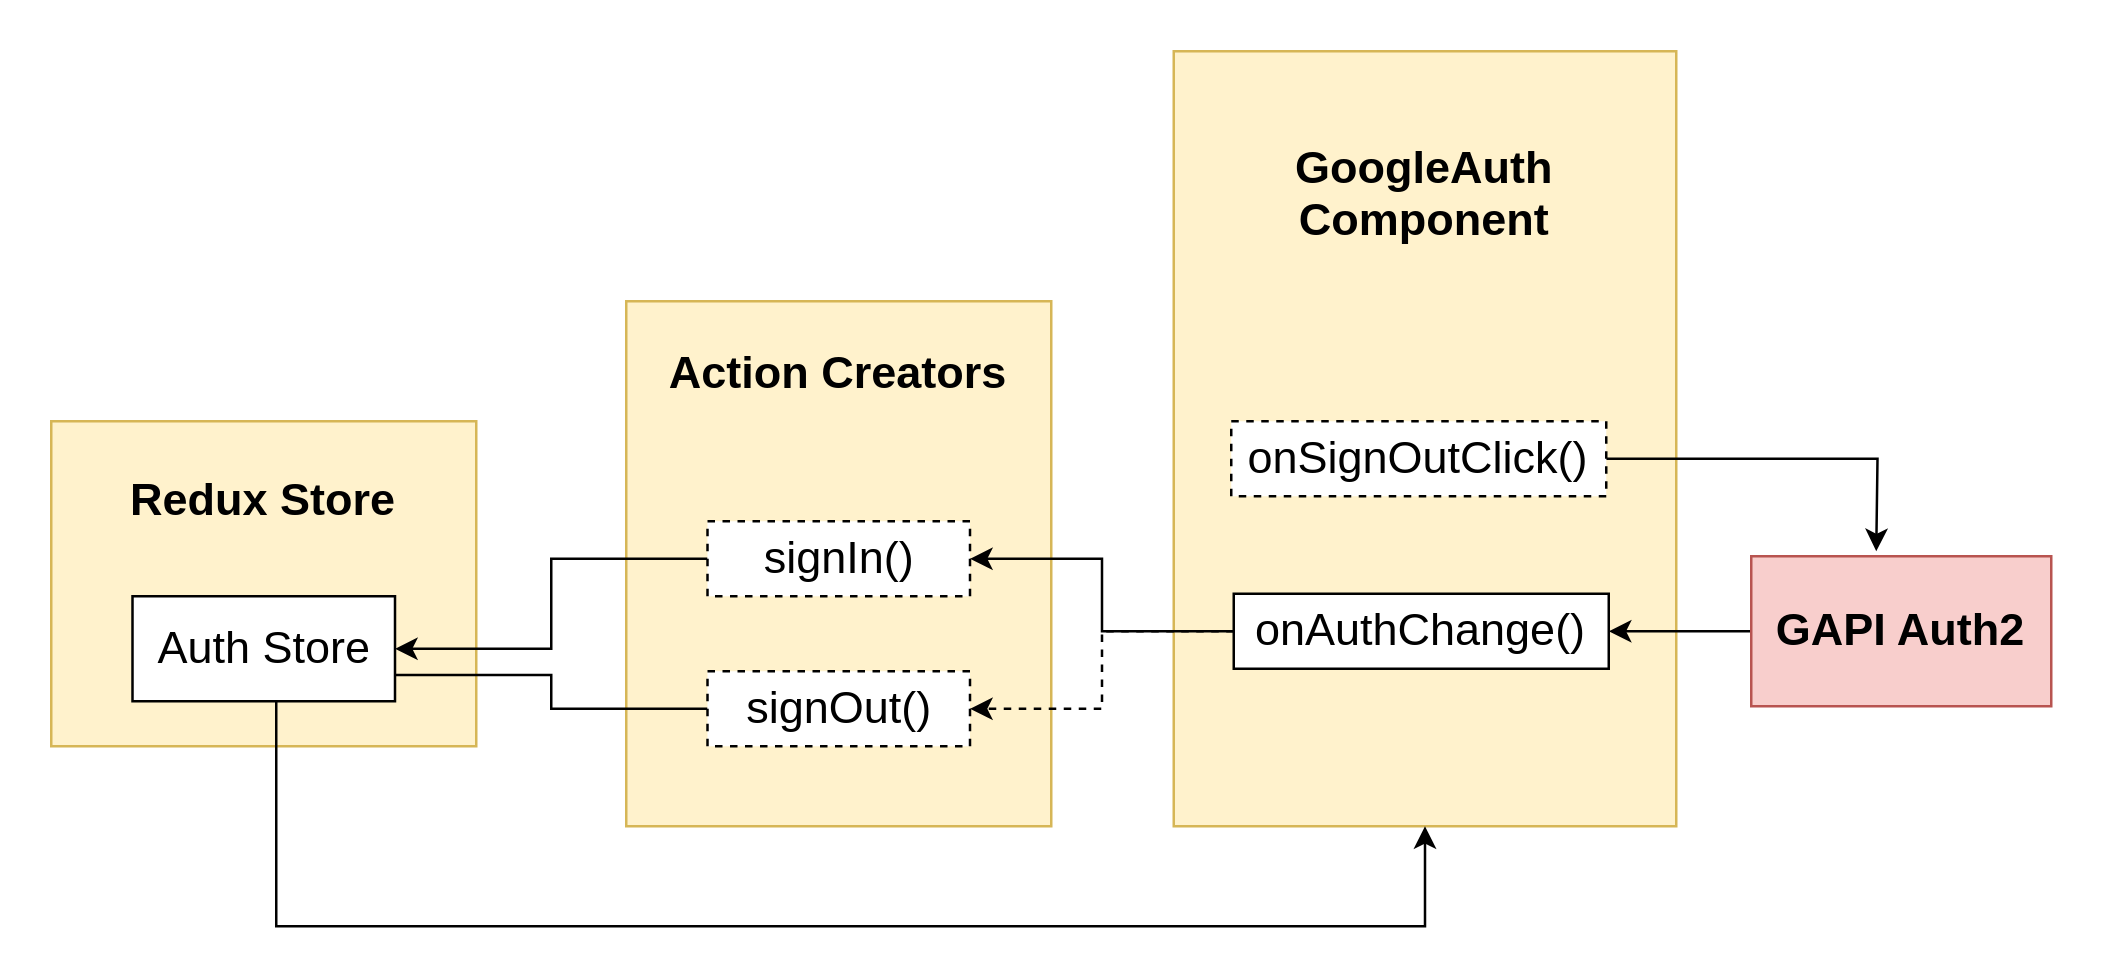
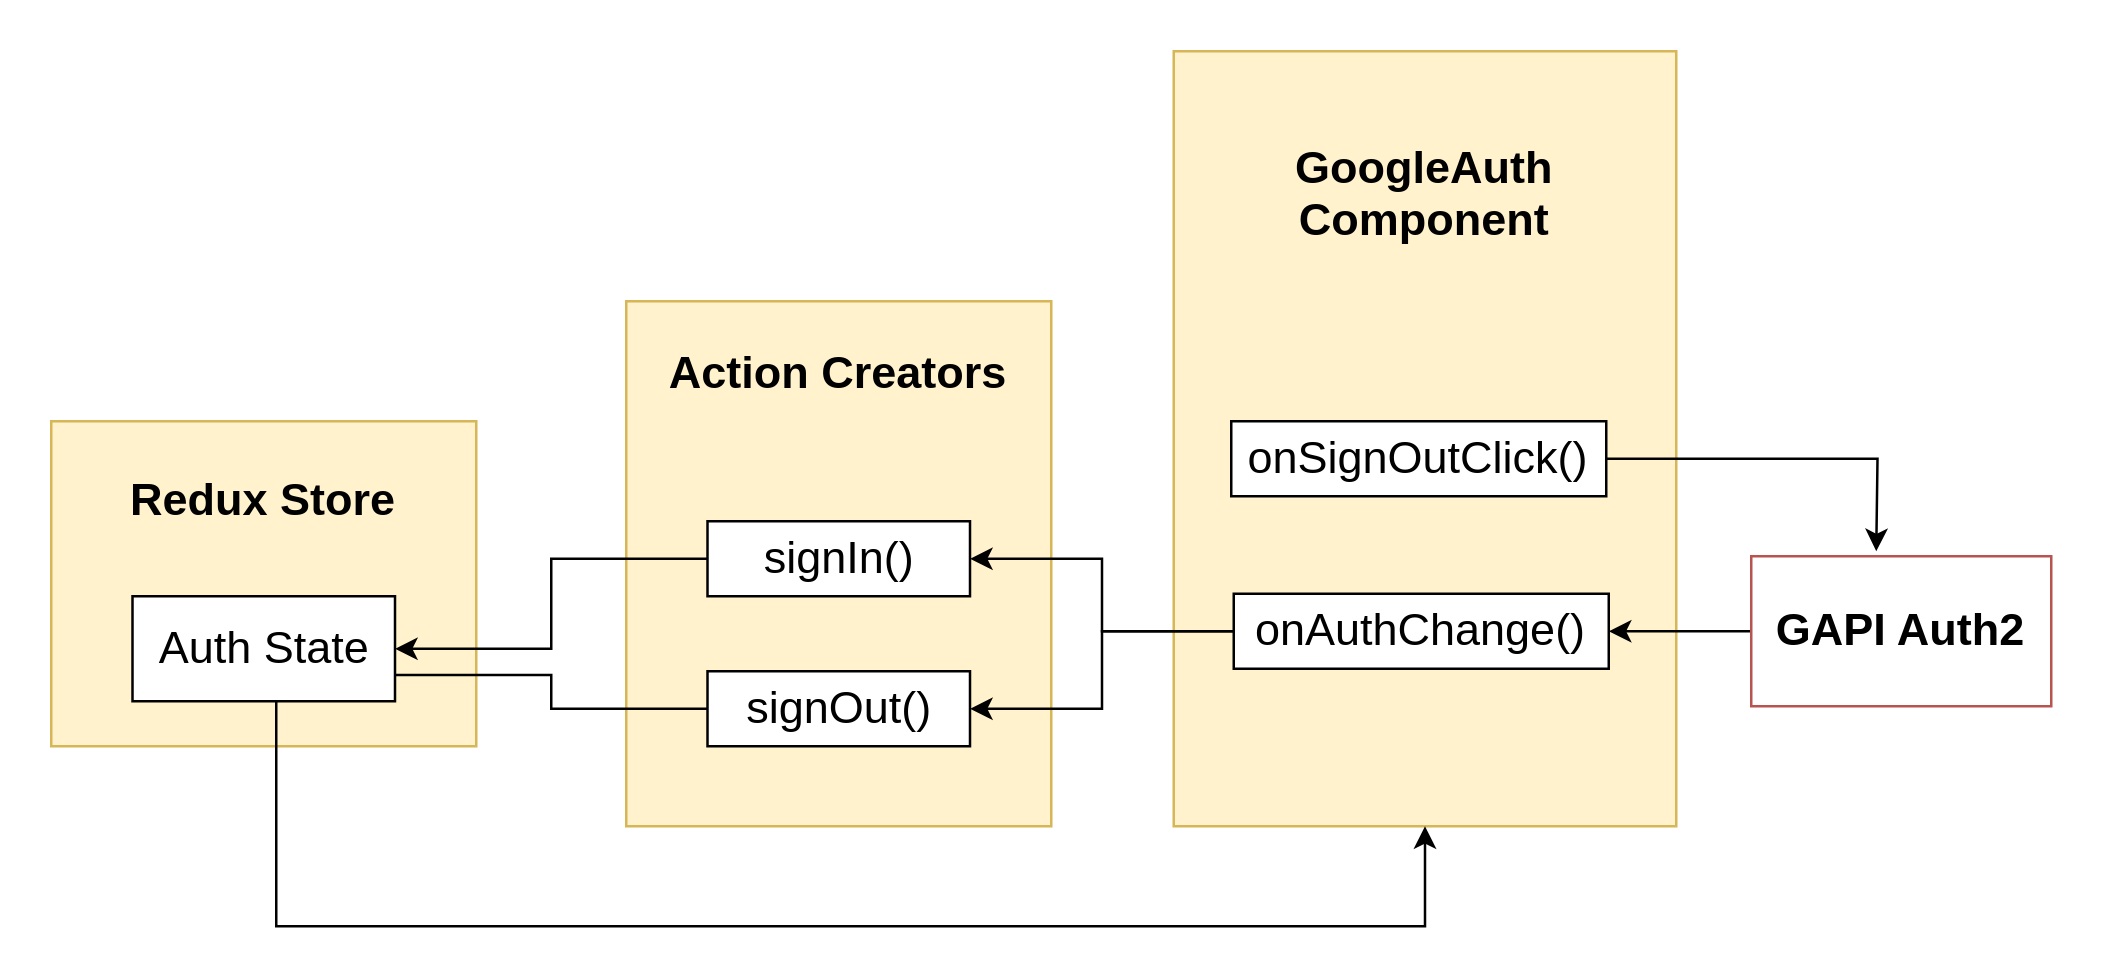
(1419, 459) -> (1419, 459)
(839, 559) -> (839, 559)
(1901, 631) -> (1901, 631)
(265, 649) -> (265, 649)
(839, 709) -> (839, 709)
(1080, 709) -> (1080, 709)
